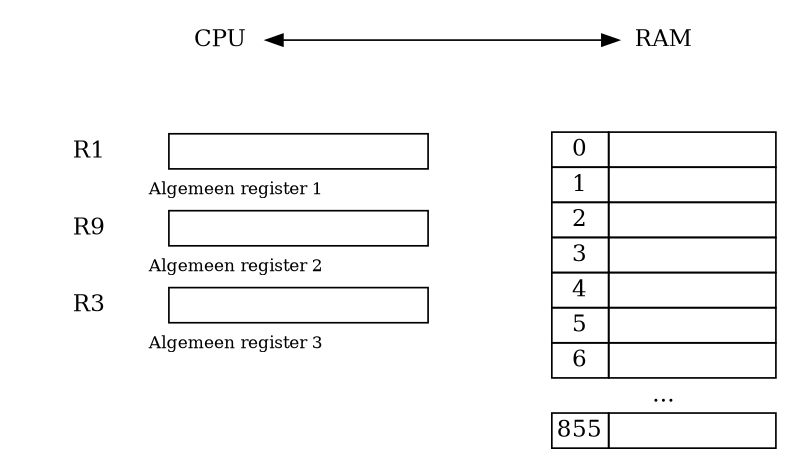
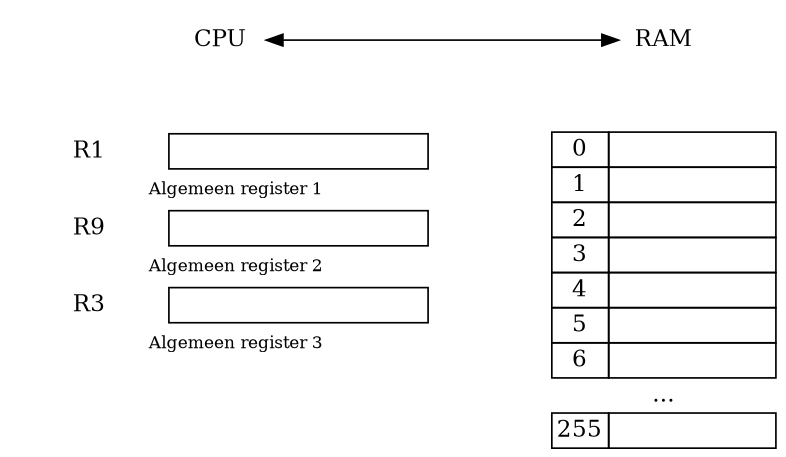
(580, 430) -> (580, 430)
